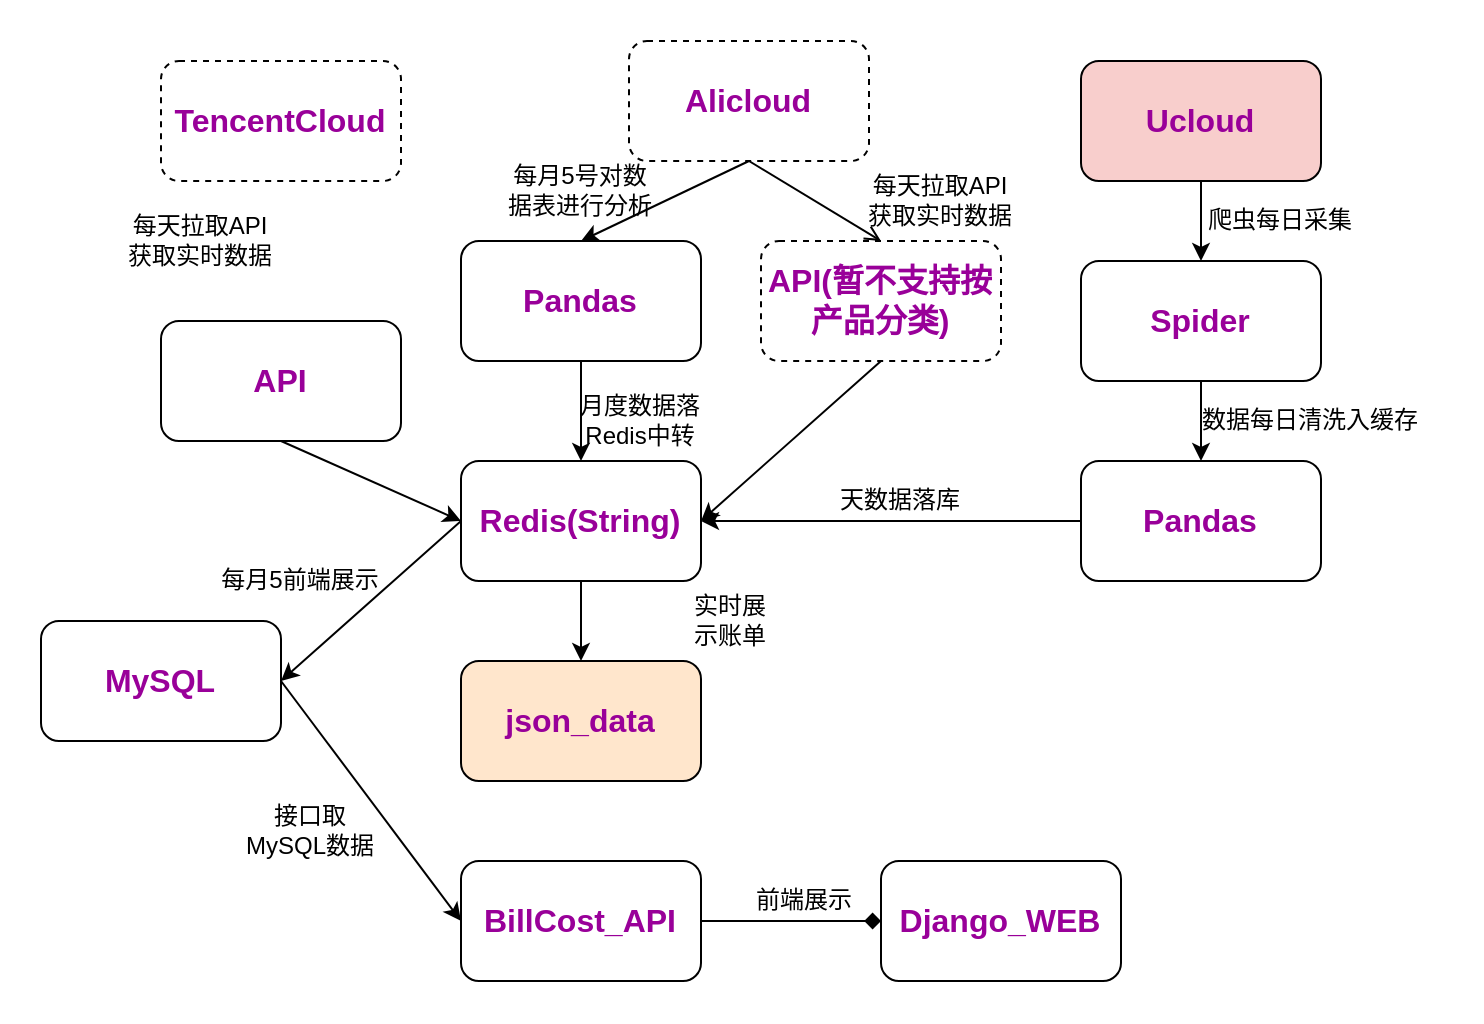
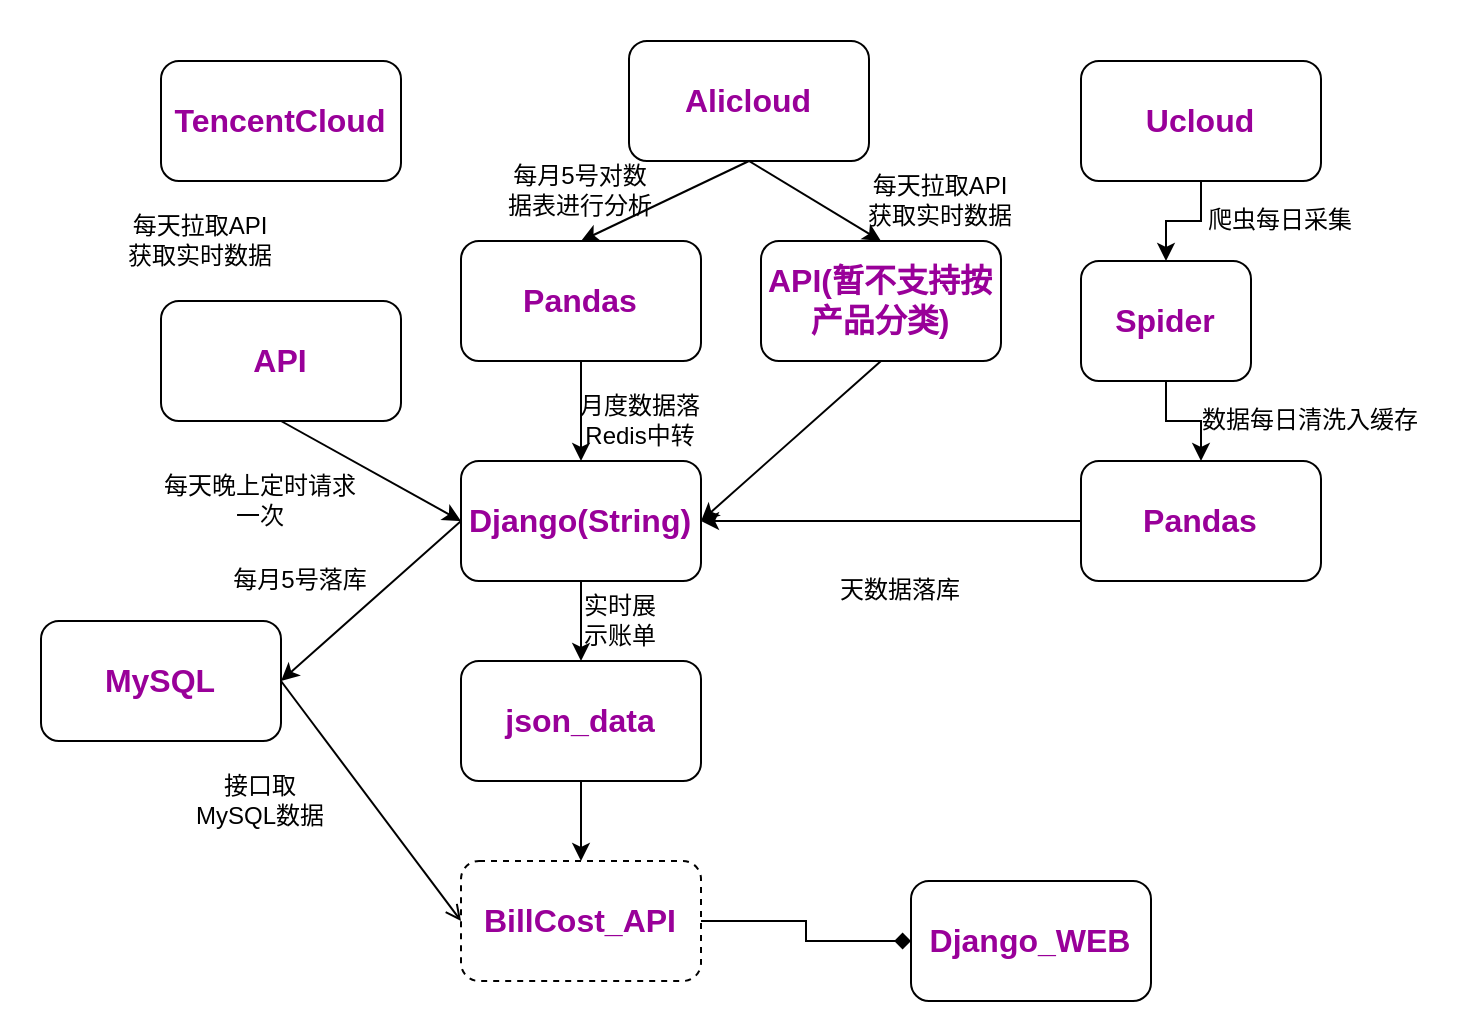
(749, 101) -> (749, 101)
(281, 121) -> (281, 121)
(1201, 121) -> (1201, 121)
(871, 235) -> (868, 233)
(881, 301) -> (881, 301)
(1201, 321) -> (1166, 321)
(281, 381) -> (281, 361)
none -> (261, 501)
(901, 501) -> (901, 591)
(581, 521) -> (581, 521)
(301, 581) -> (301, 581)
(731, 621) -> (621, 621)
(581, 721) -> (581, 721)
none -> (581, 814)
(311, 831) -> (261, 801)
(805, 901) -> none
(452, 909) -> (454, 912)
(581, 921) -> (581, 921)
(1001, 921) -> (1031, 941)
